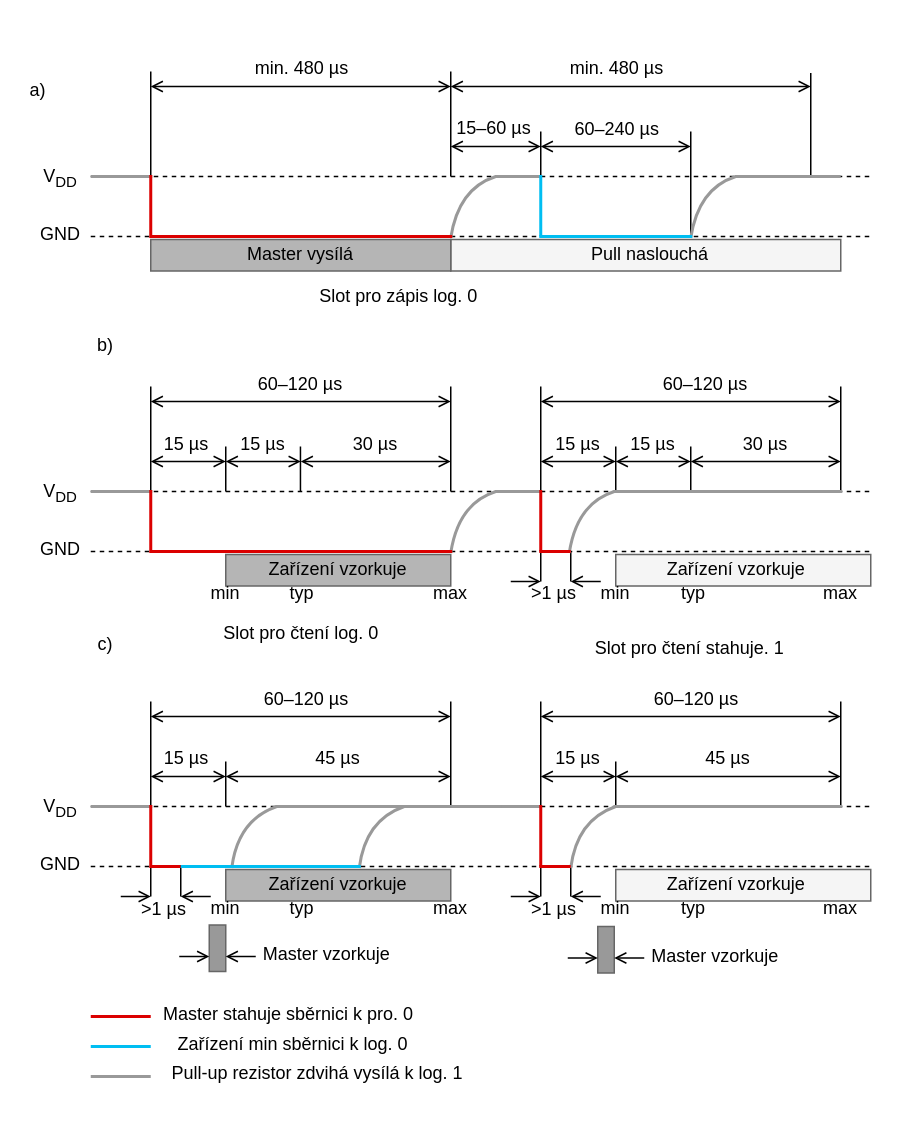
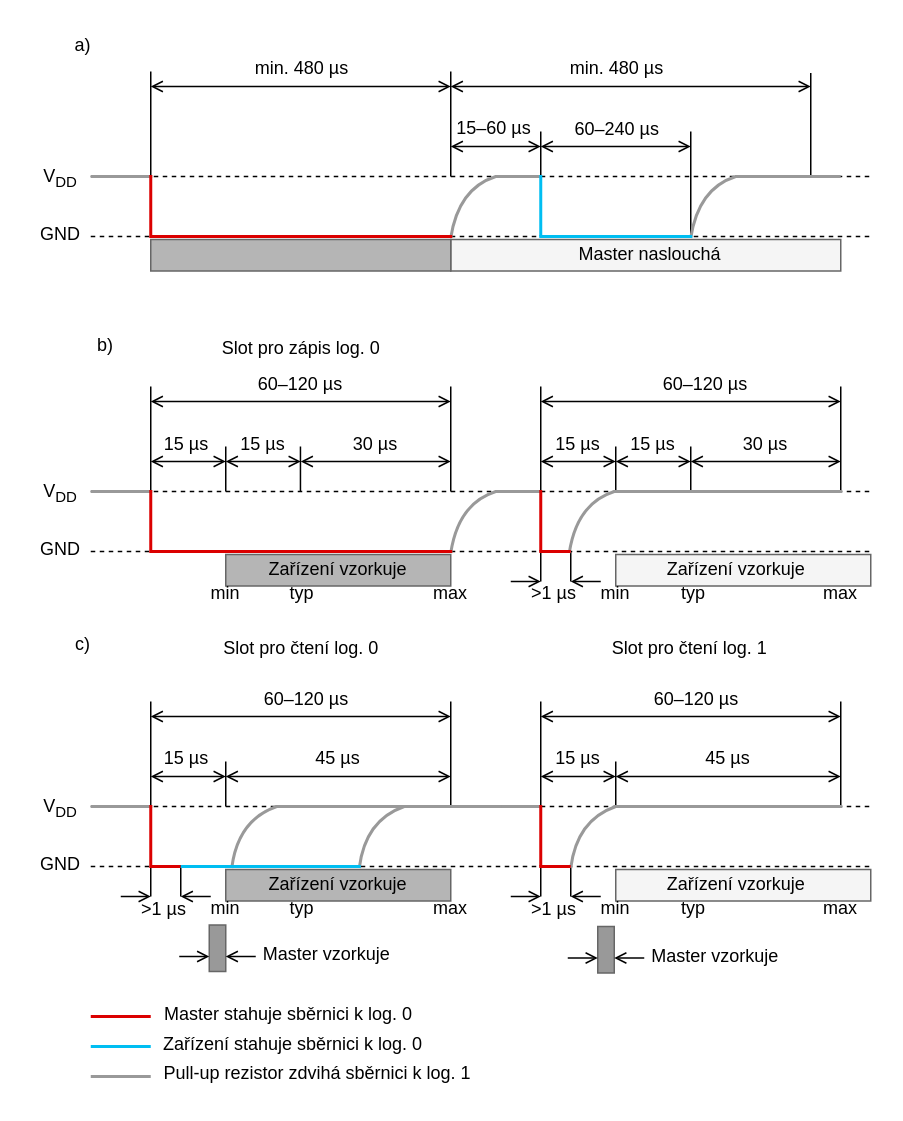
(38, 91) -> (83, 46)
(301, 254) -> none
(650, 254) -> (650, 254)
(398, 296) -> (300, 349)
(301, 634) -> (301, 649)
(106, 644) -> (83, 644)
(690, 649) -> (690, 649)
(289, 1015) -> (289, 1015)
(293, 1045) -> (293, 1045)
(320, 1073) -> (320, 1073)
